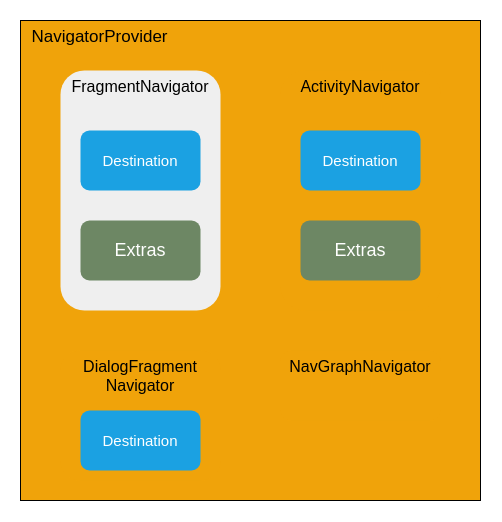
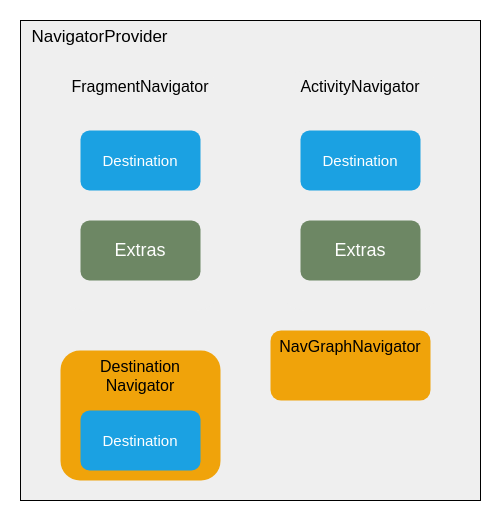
(361, 85) -> (361, 85)
(251, 261) -> (251, 261)
(141, 372) -> (141, 372)
(361, 386) -> (351, 366)
